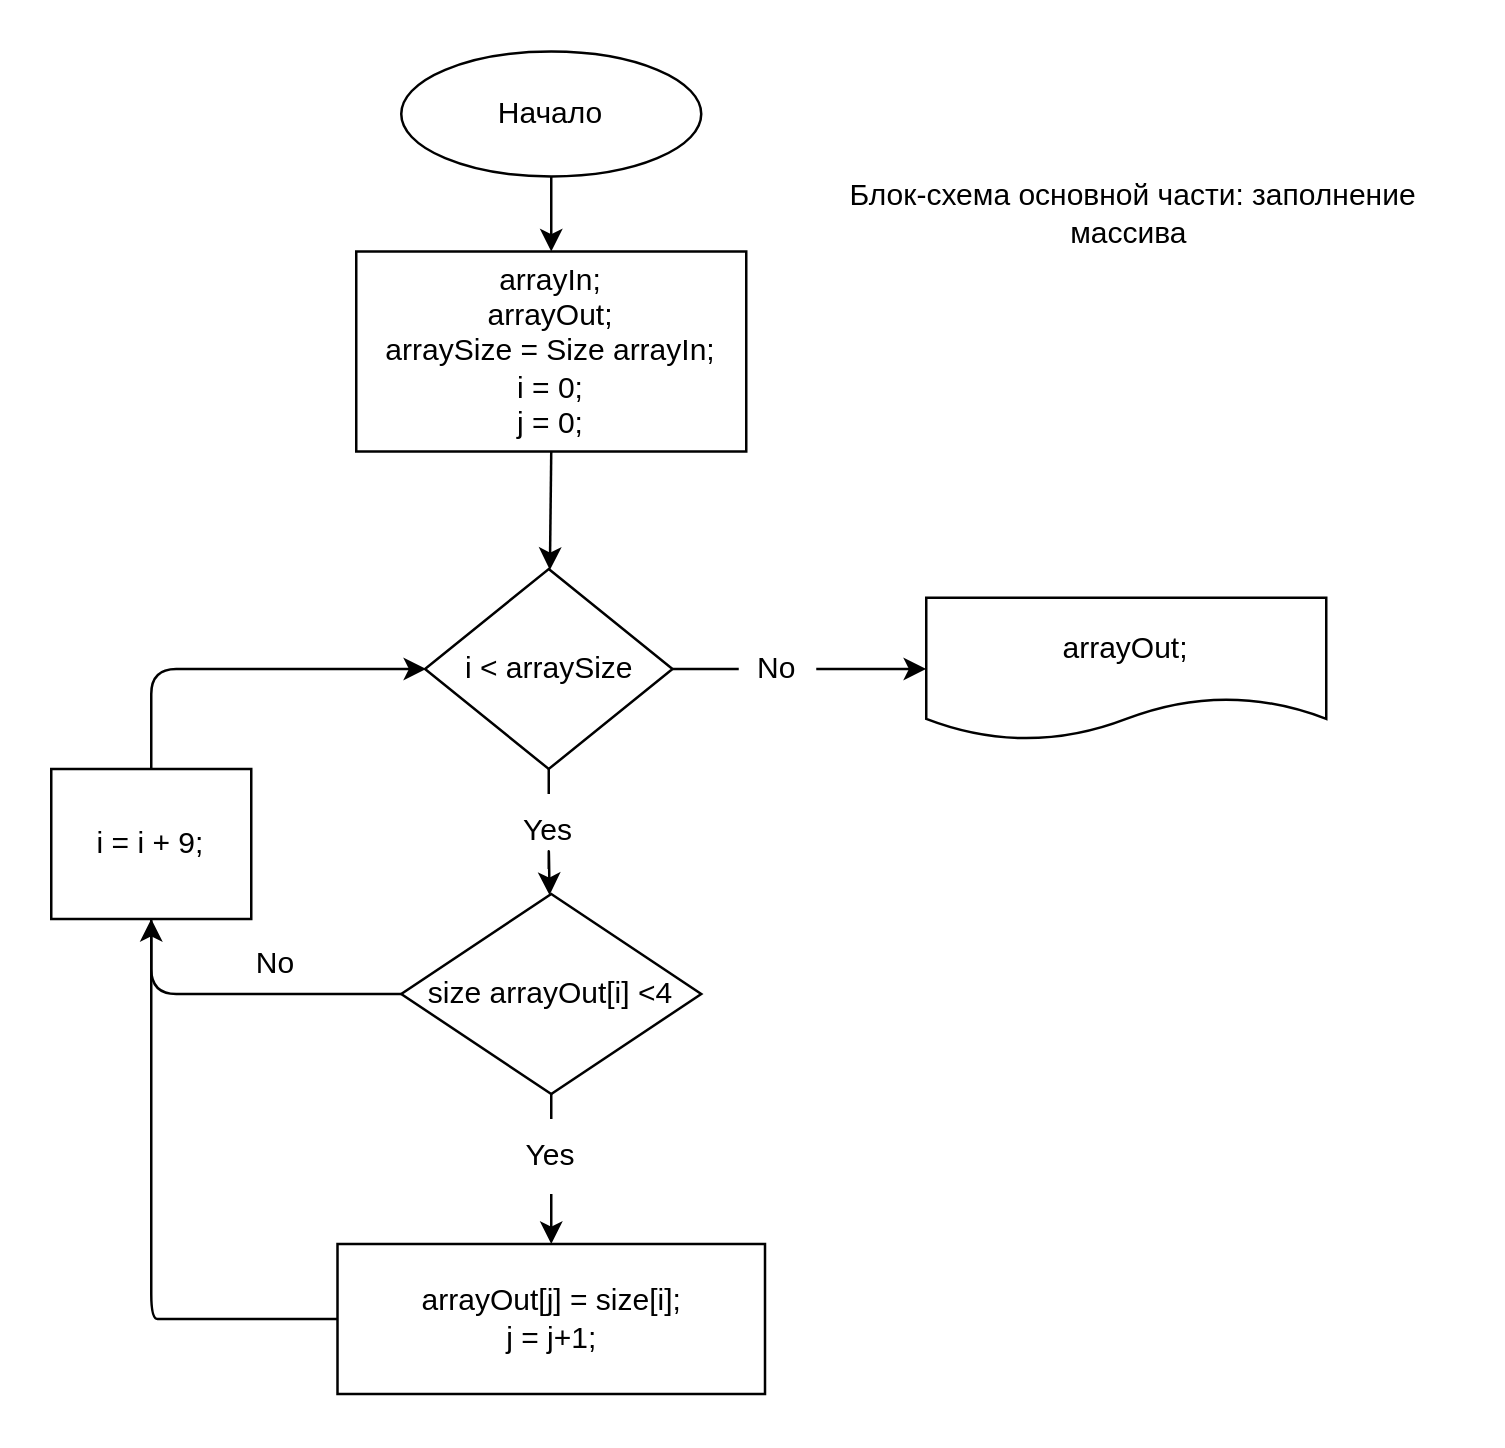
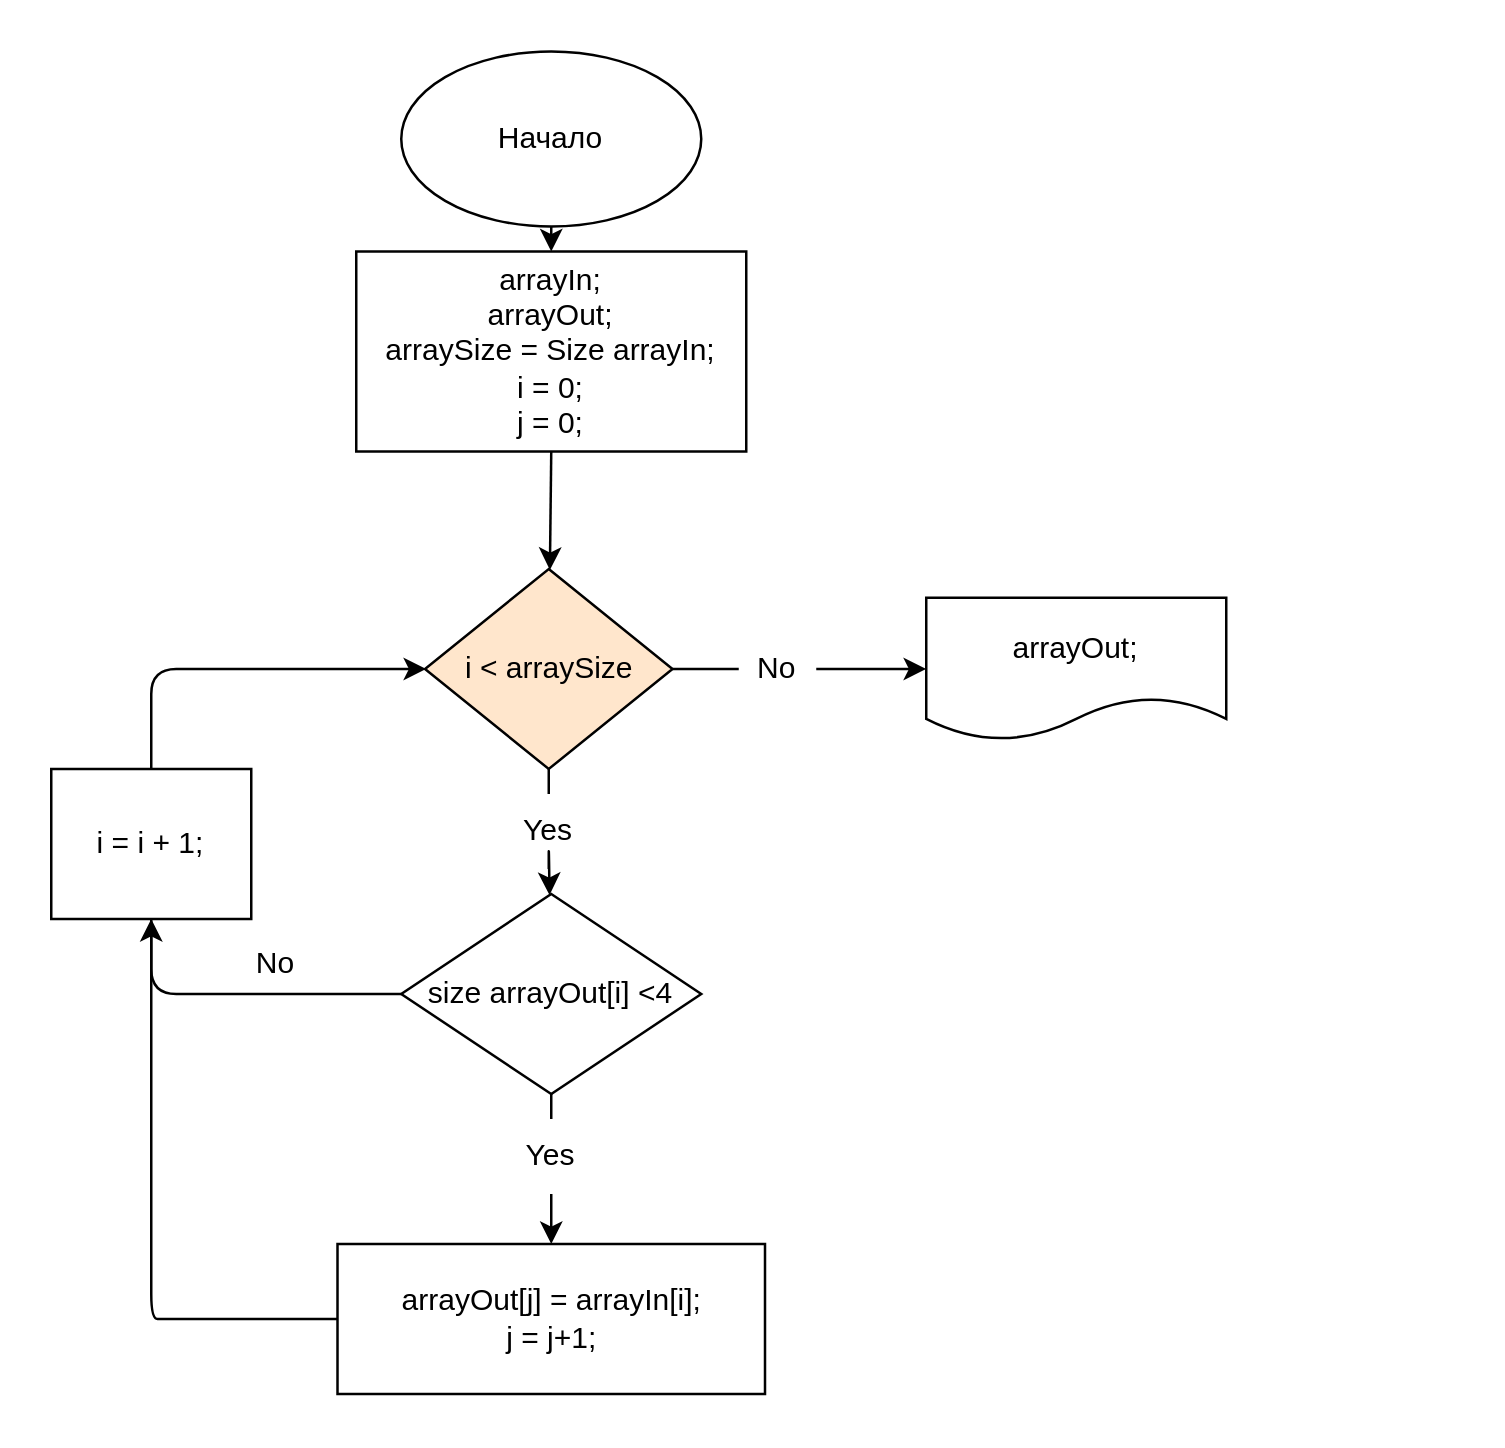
(551, 114) -> (551, 139)
(1134, 214) -> none
(549, 669) -> (549, 669)
(1126, 669) -> (1076, 669)
(151, 844) -> (151, 844)
(553, 1319) -> (553, 1319)
